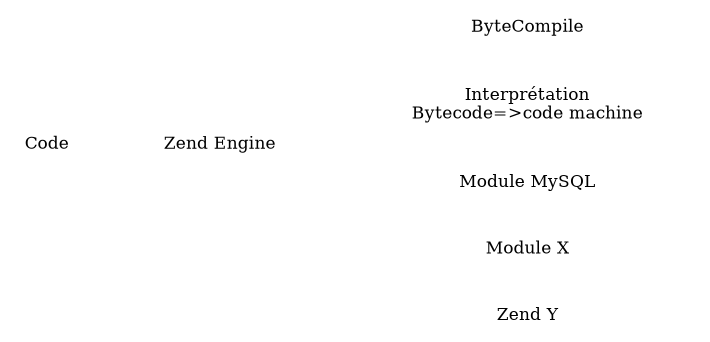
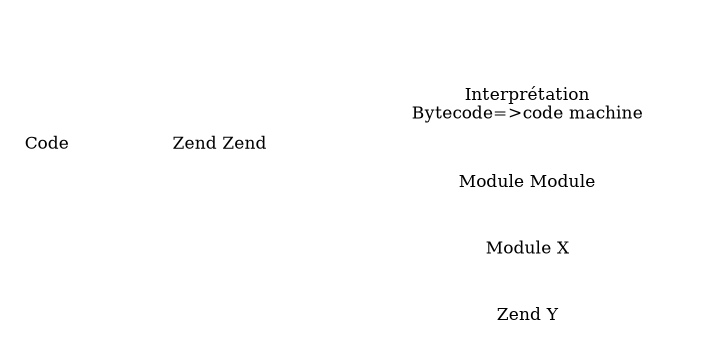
(528, 27) -> none
(220, 144) -> (220, 144)
(528, 182) -> (528, 182)
